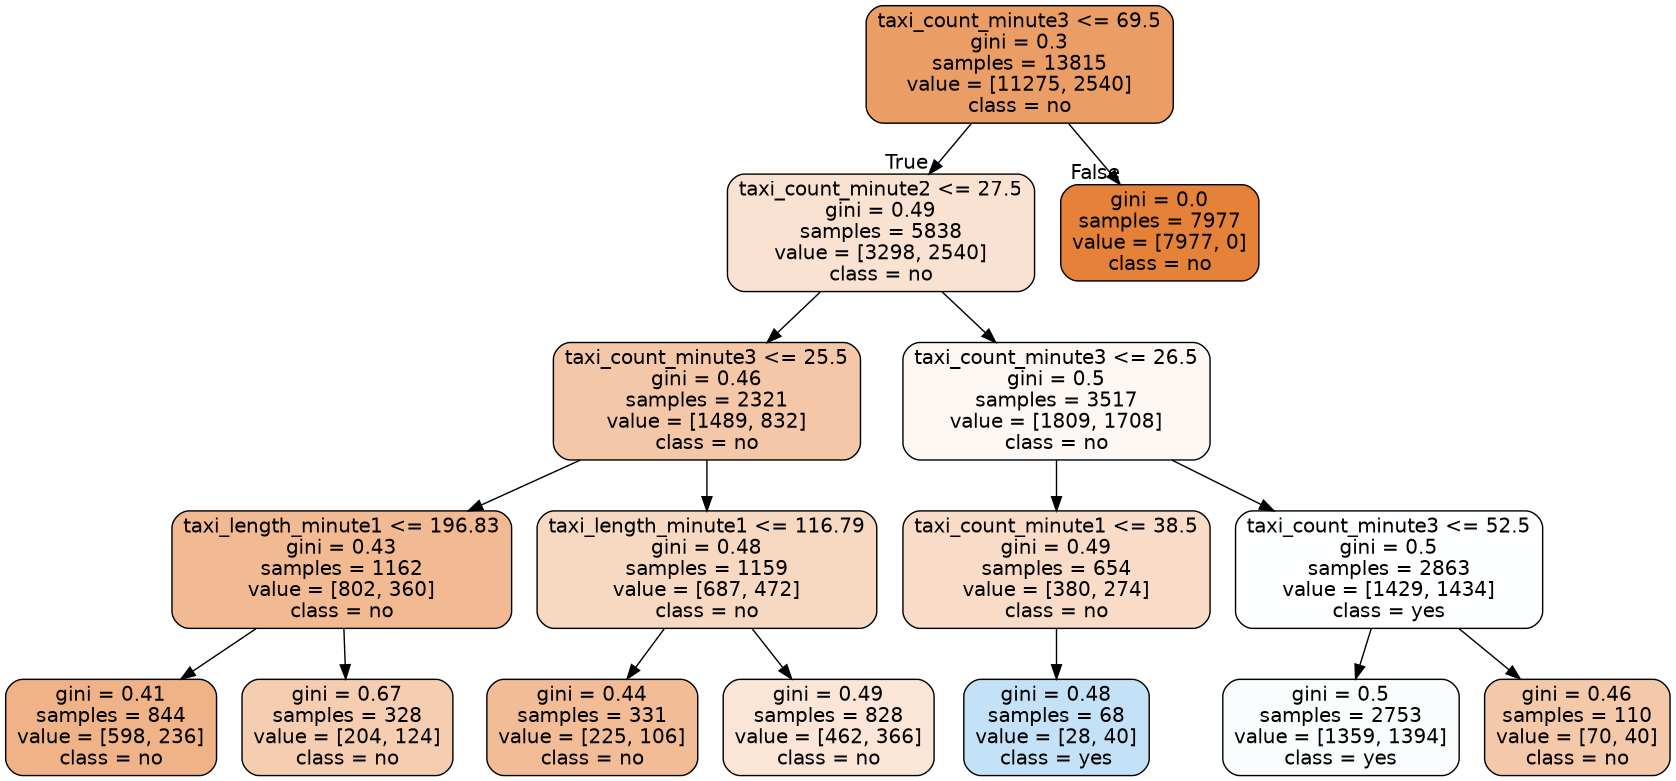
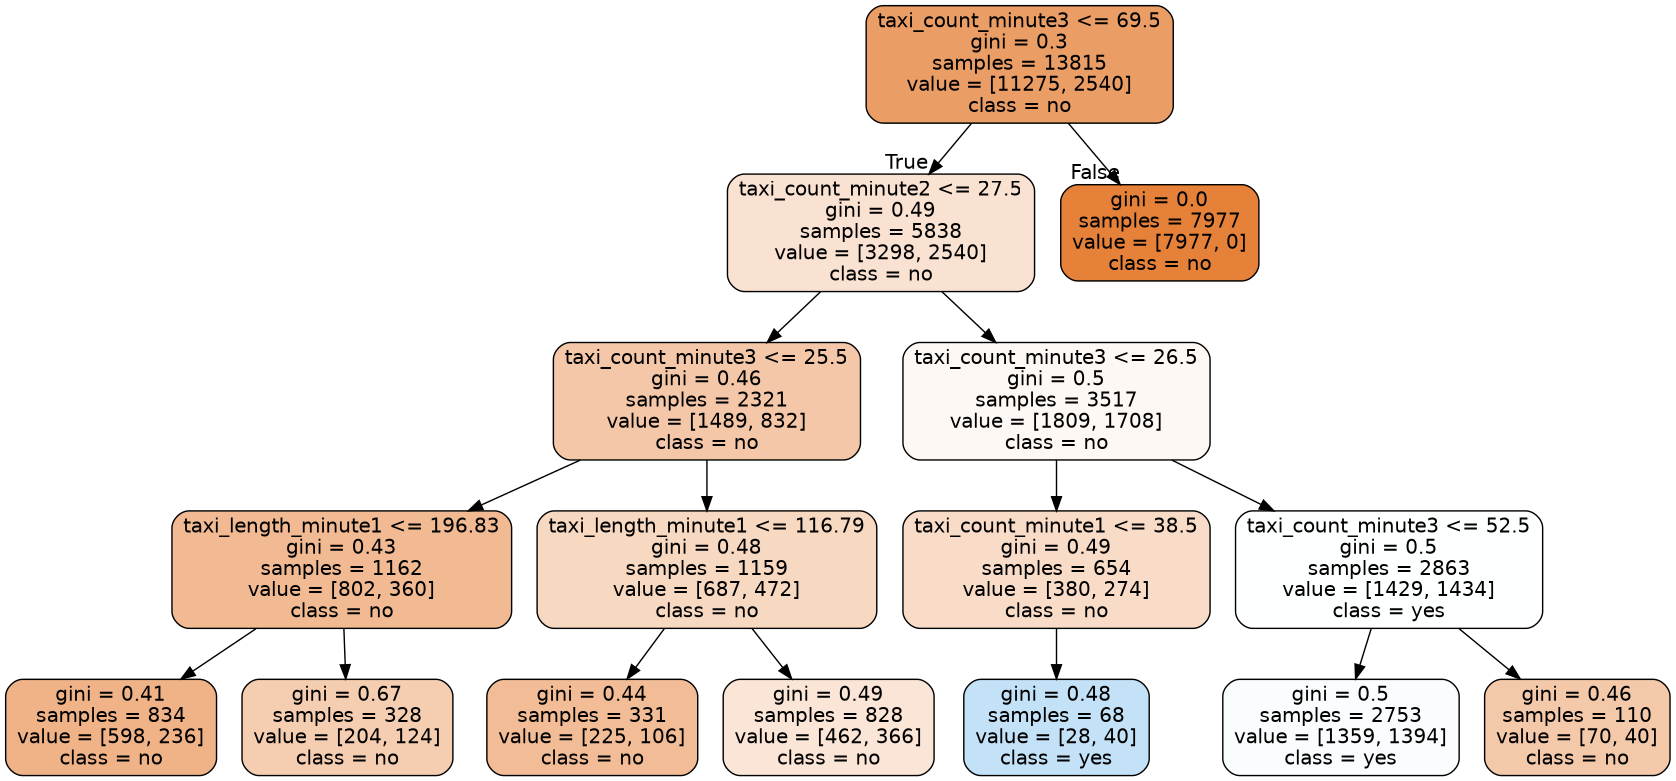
(111, 727) -> (111, 727)
